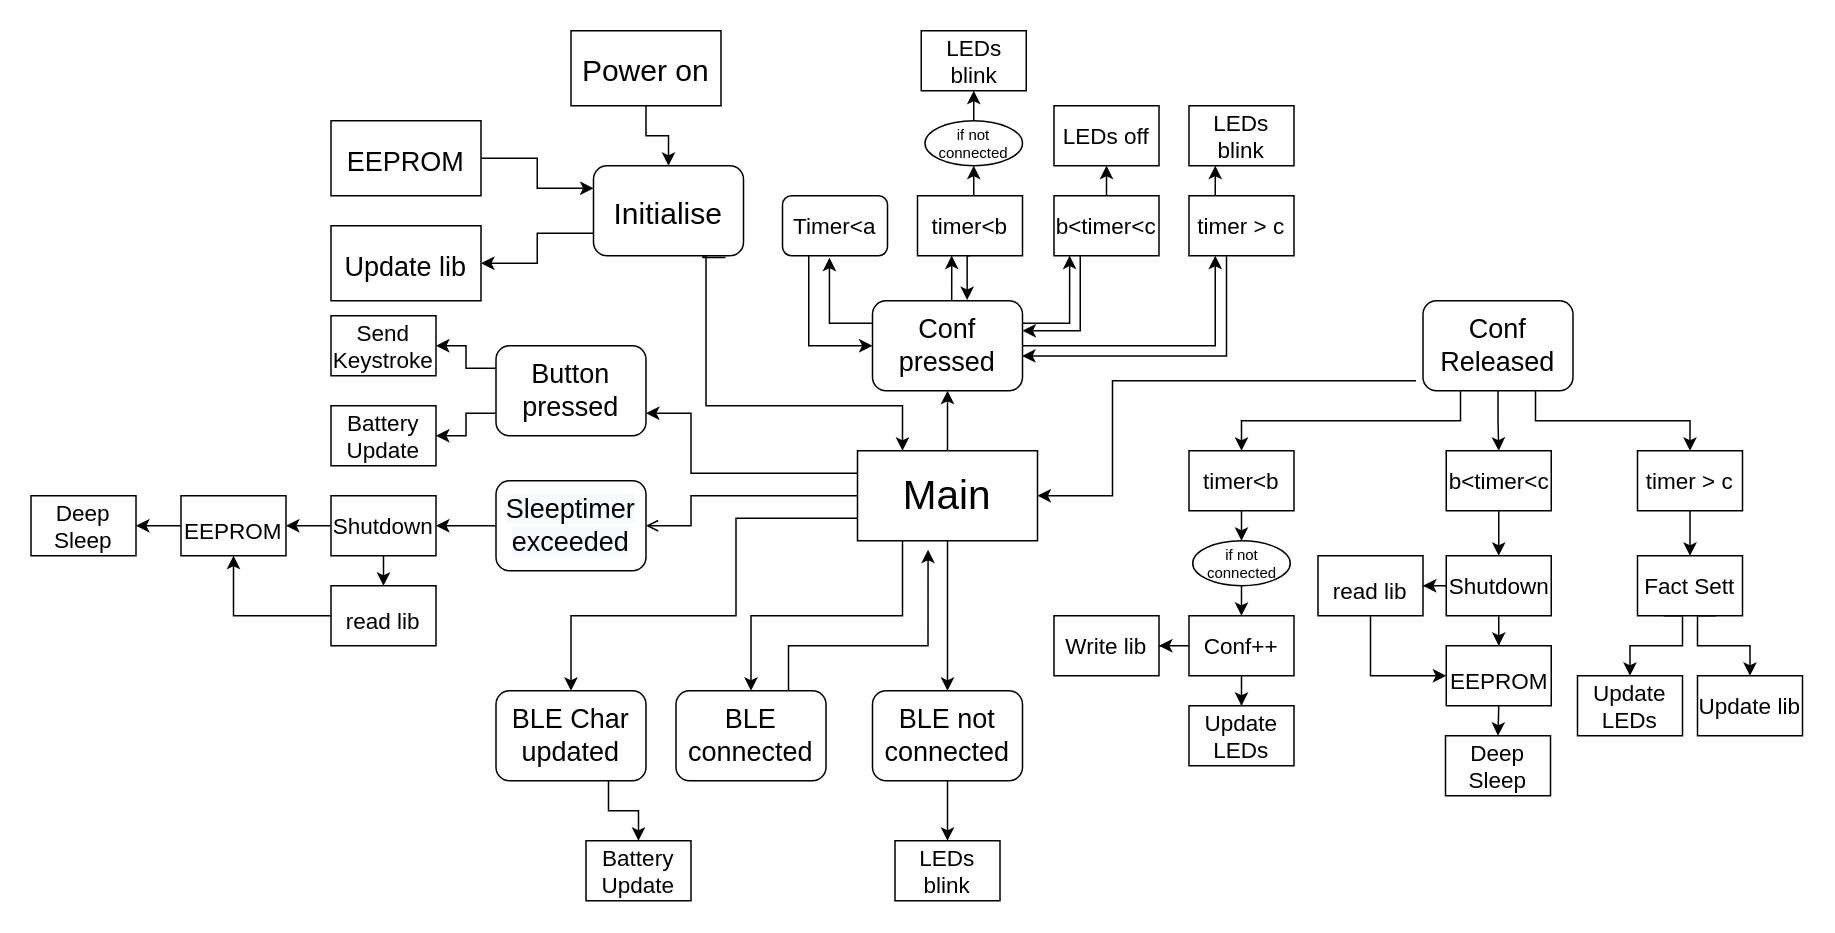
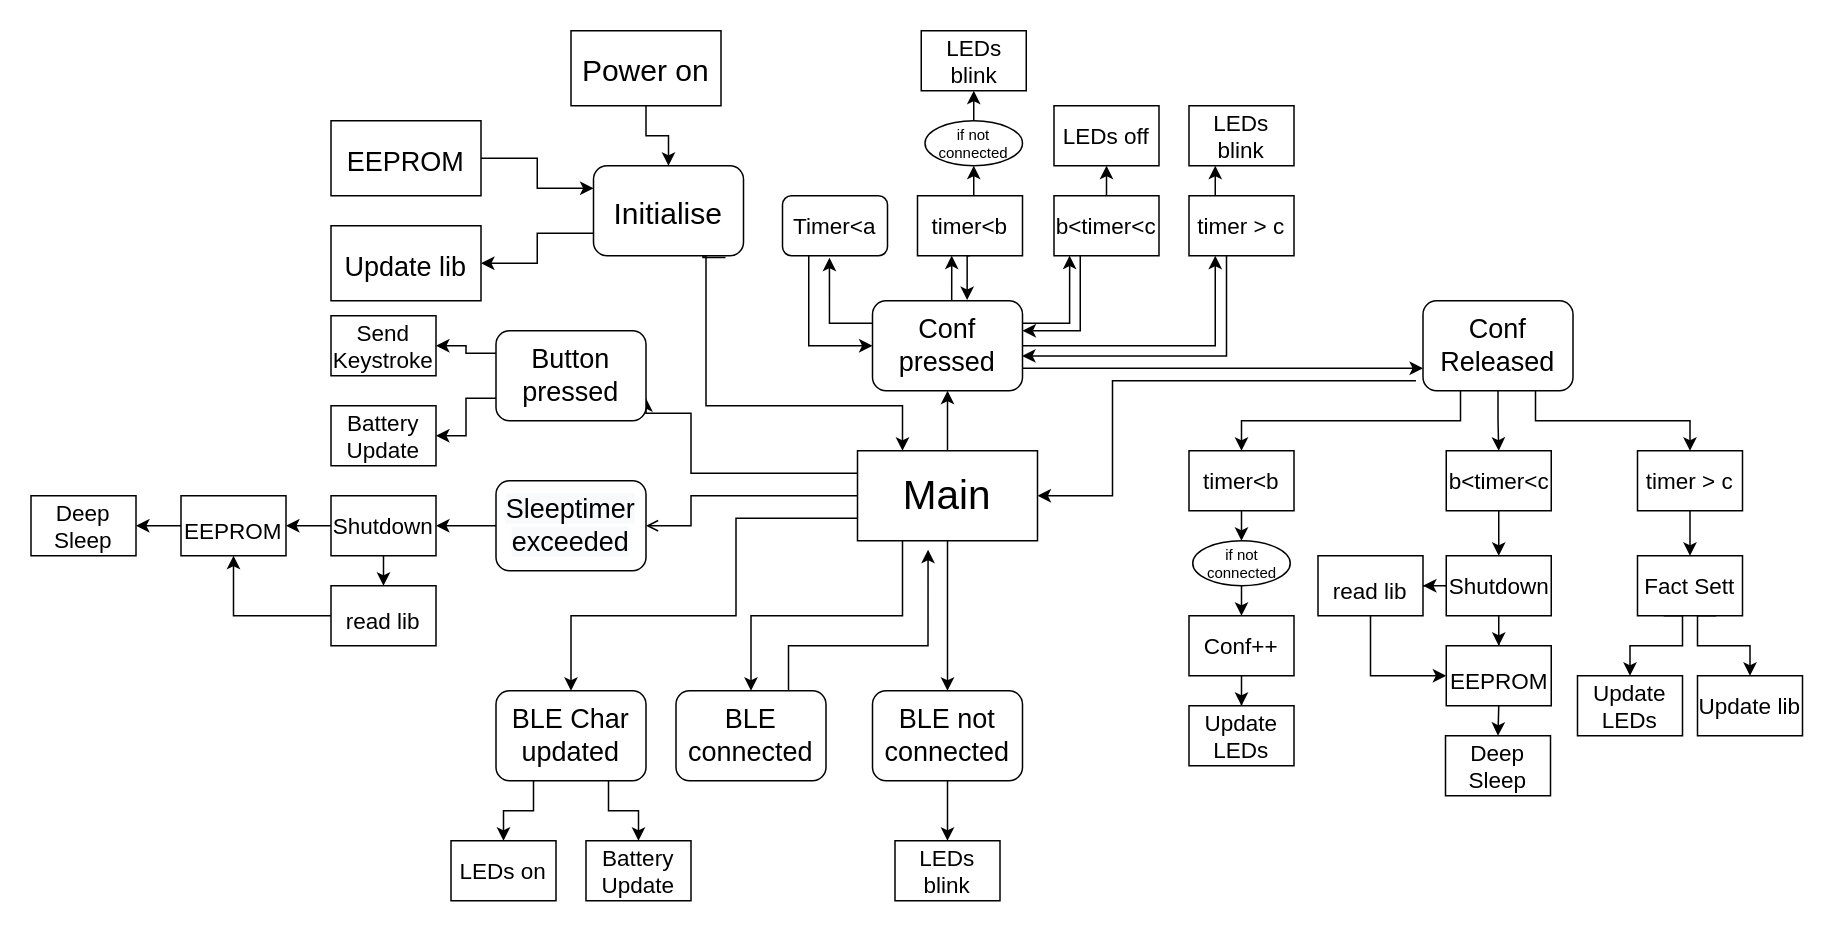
none -> (1218, 368)
(571, 391) -> (571, 376)
(1106, 646) -> none
(1169, 646) -> none
none -> (523, 811)
none -> (503, 871)
